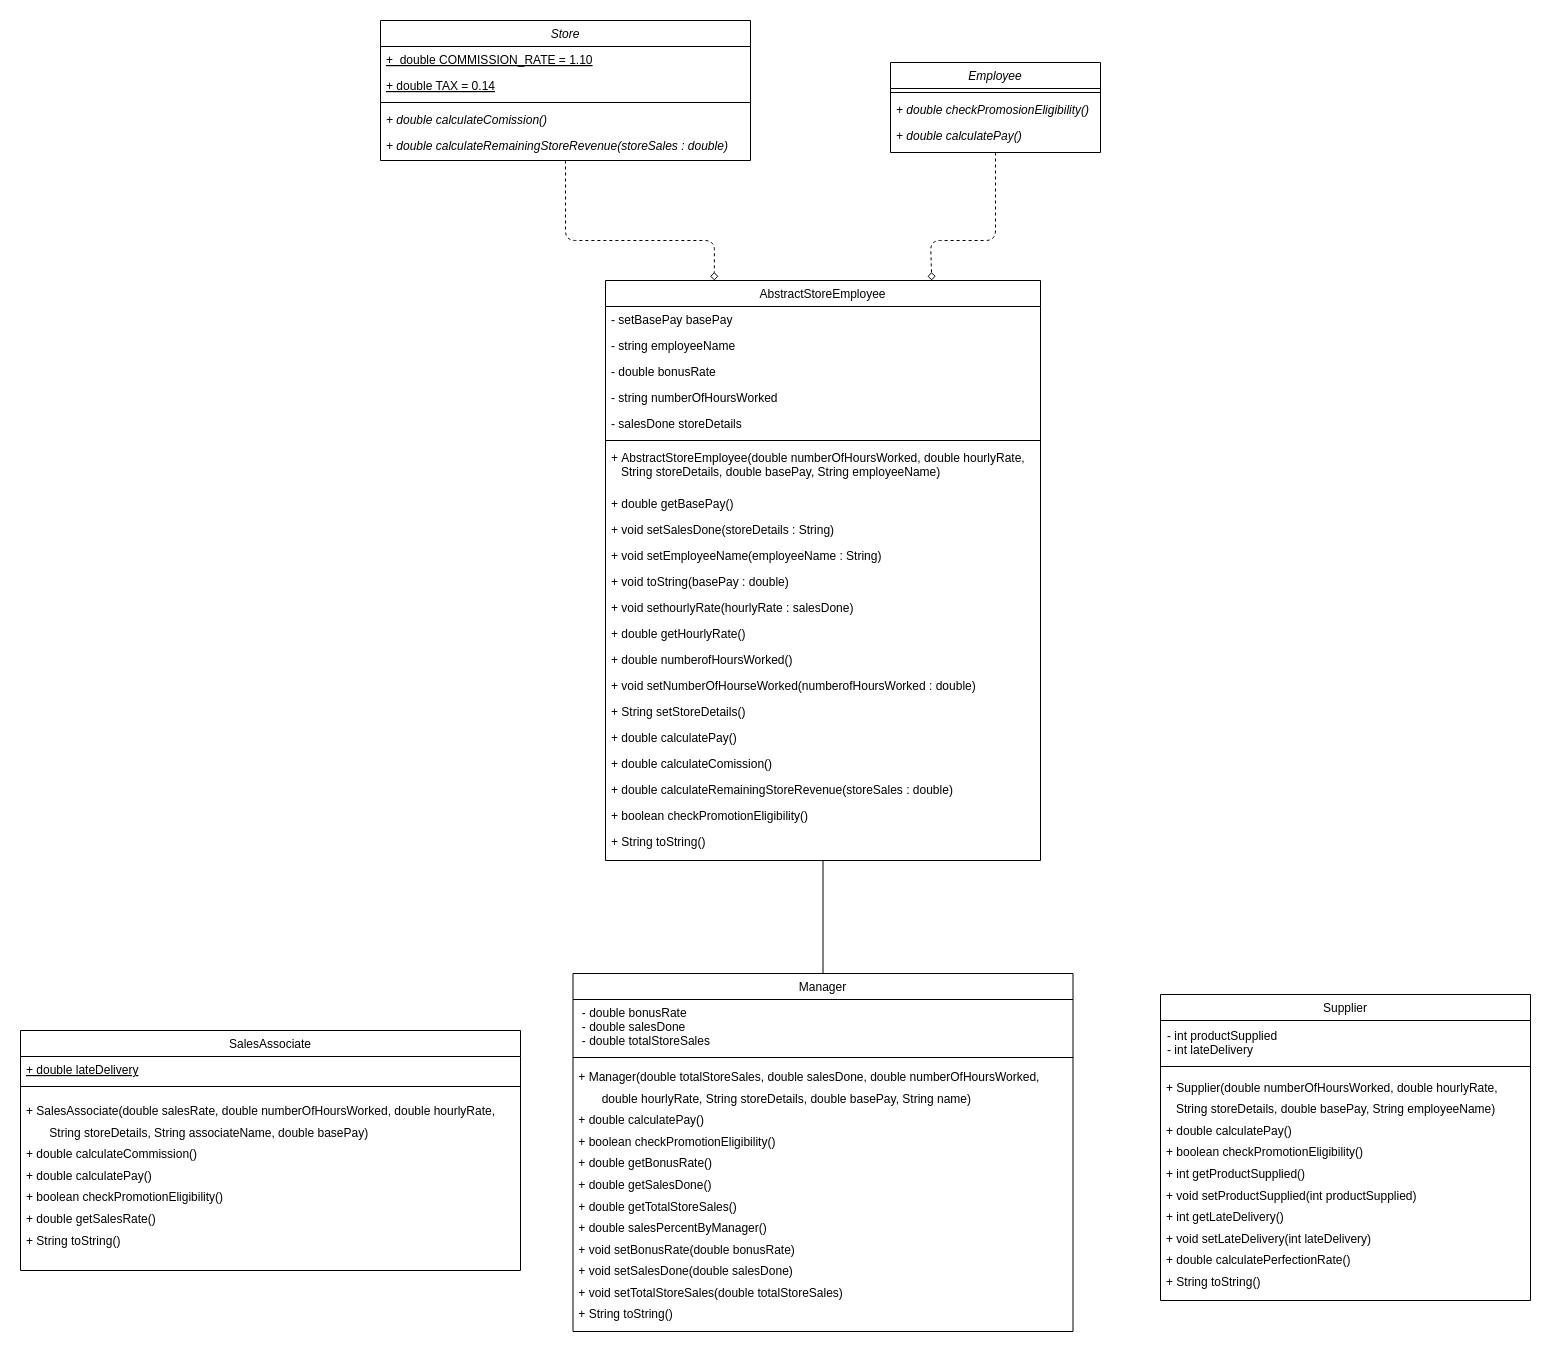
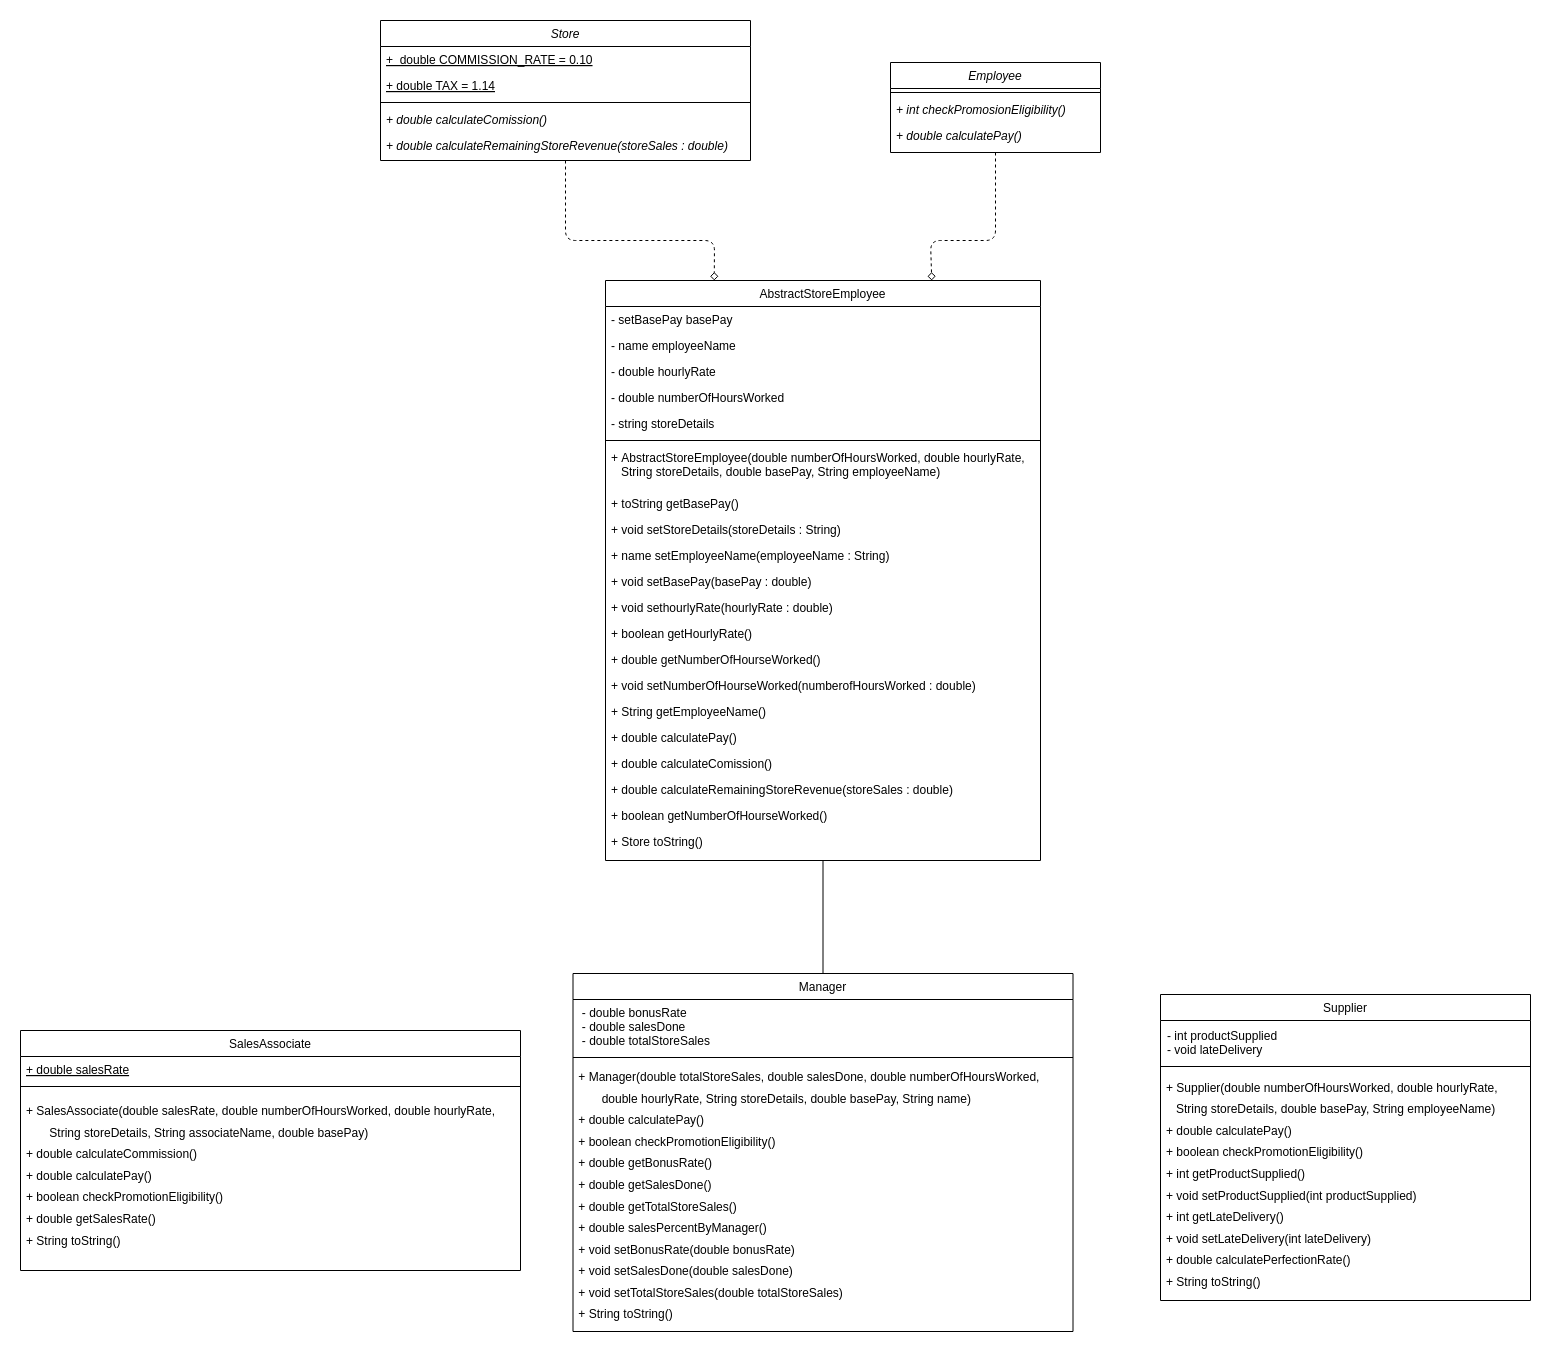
(484, 60) -> (484, 60)
(440, 86) -> (440, 86)
(1001, 110) -> (991, 110)
(675, 346) -> (670, 346)
(667, 372) -> (669, 372)
(700, 398) -> (700, 398)
(684, 424) -> (674, 424)
(677, 504) -> (684, 504)
(737, 530) -> (745, 530)
(748, 556) -> (750, 556)
(709, 582) -> (718, 582)
(745, 608) -> (735, 608)
(685, 634) -> (689, 634)
(707, 660) -> (721, 660)
(691, 712) -> (692, 712)
(723, 816) -> (727, 816)
(669, 842) -> (667, 842)
(1230, 1036) -> (1230, 1036)
(87, 1070) -> (80, 1070)
